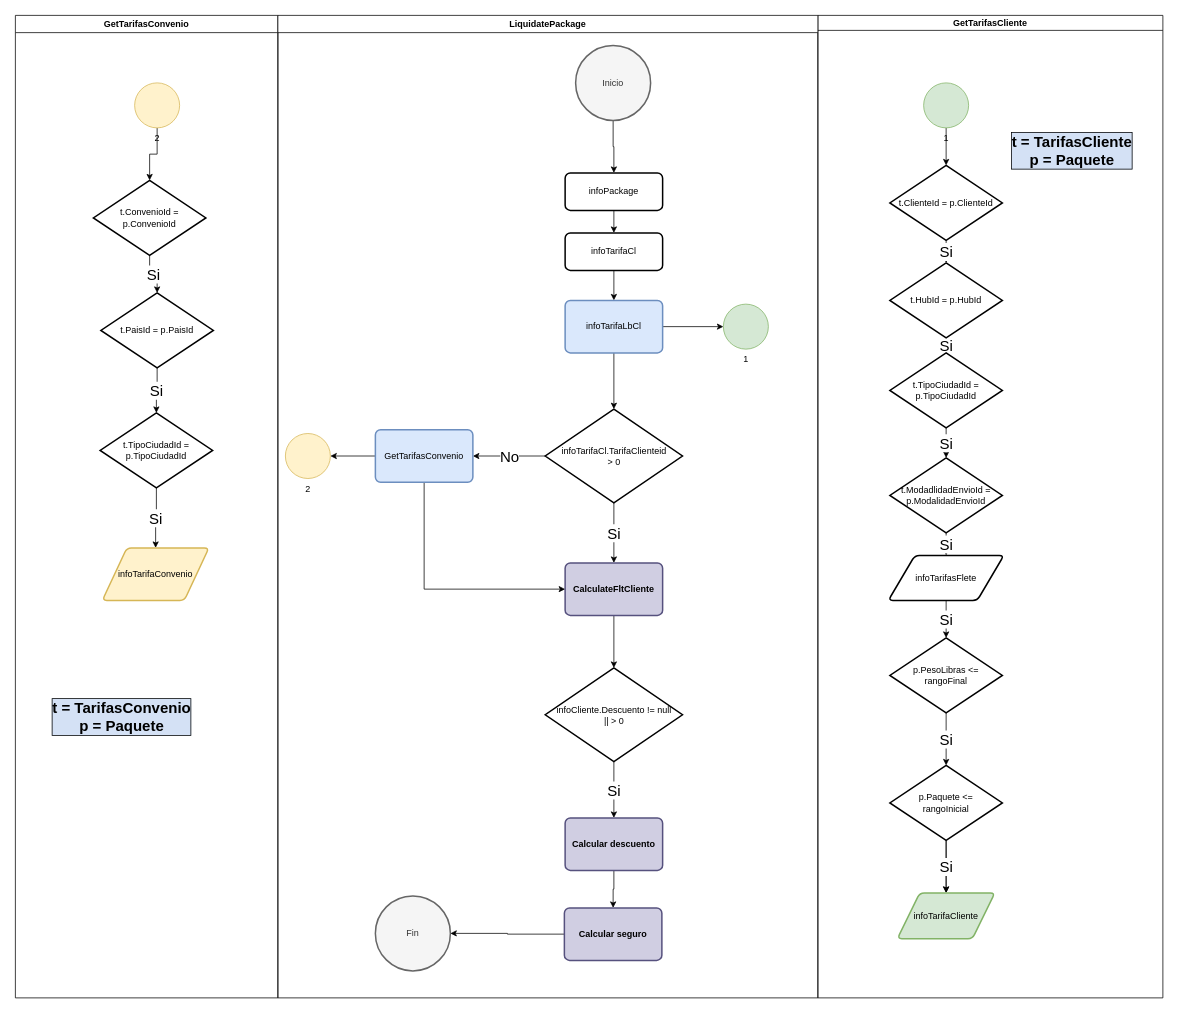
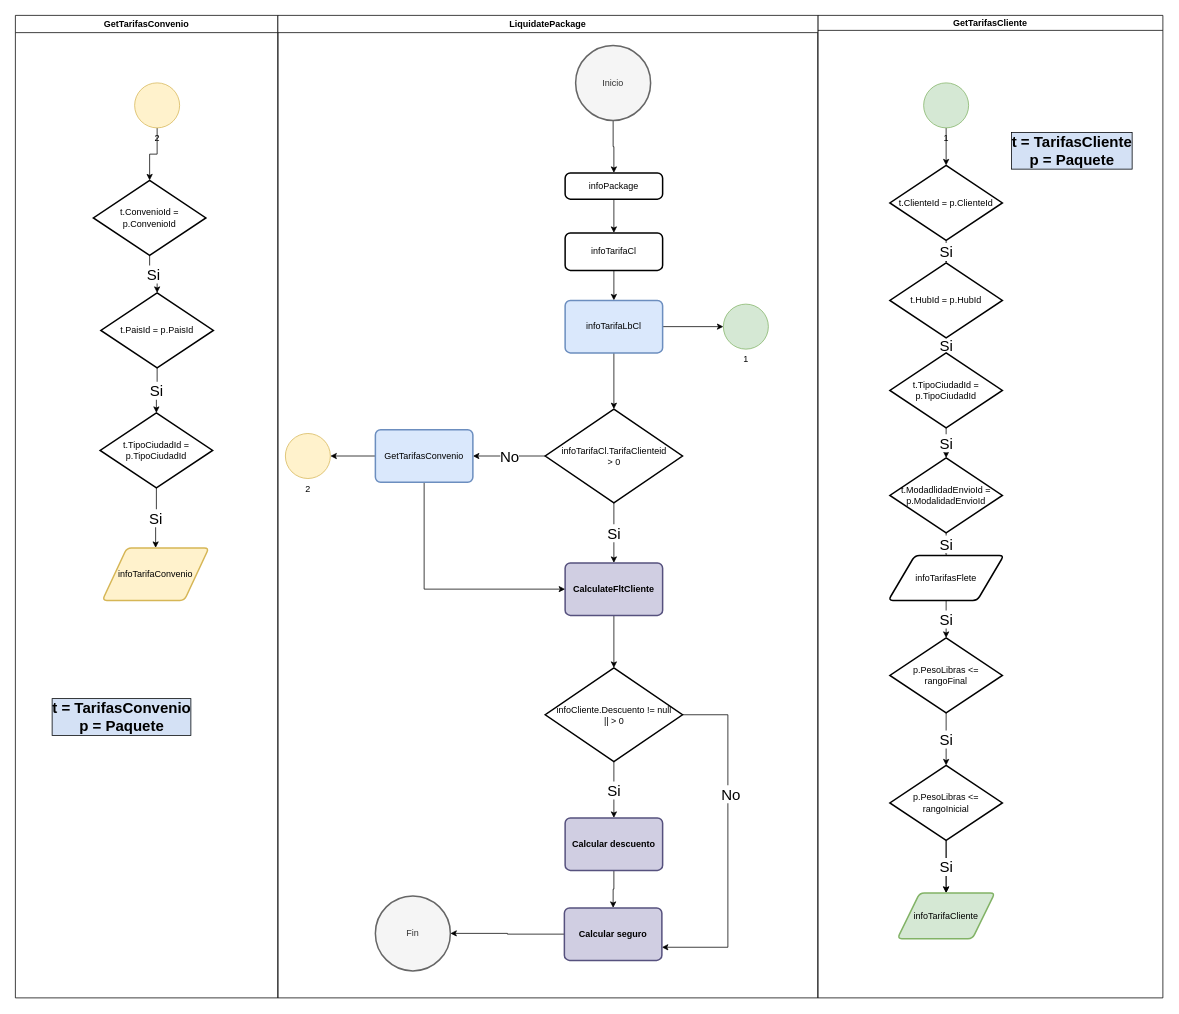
(614, 192) -> (614, 186)
(946, 803) -> (946, 803)
none -> (699, 947)
